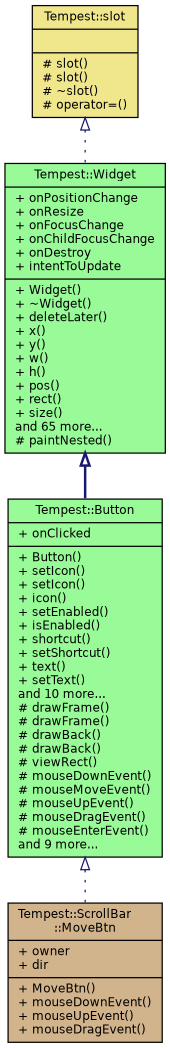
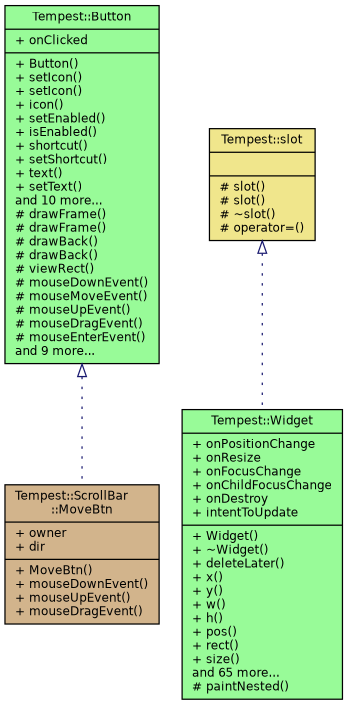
(85, 482) -> none
